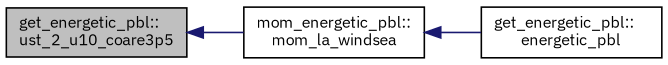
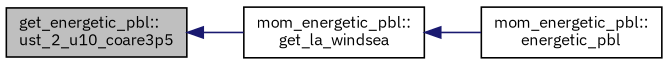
(334, 32) -> (334, 32)
(572, 32) -> (572, 32)
